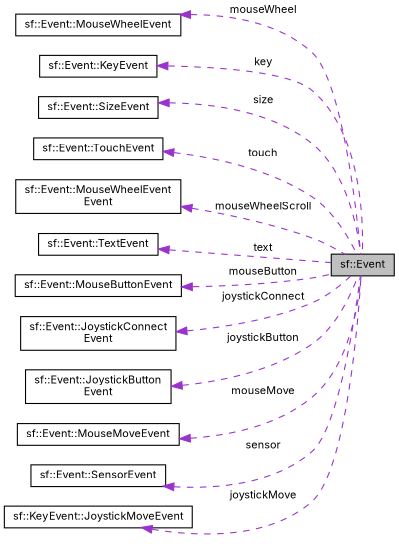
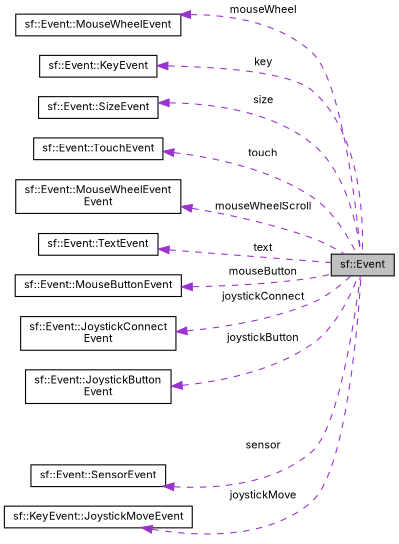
(98, 434) -> none
